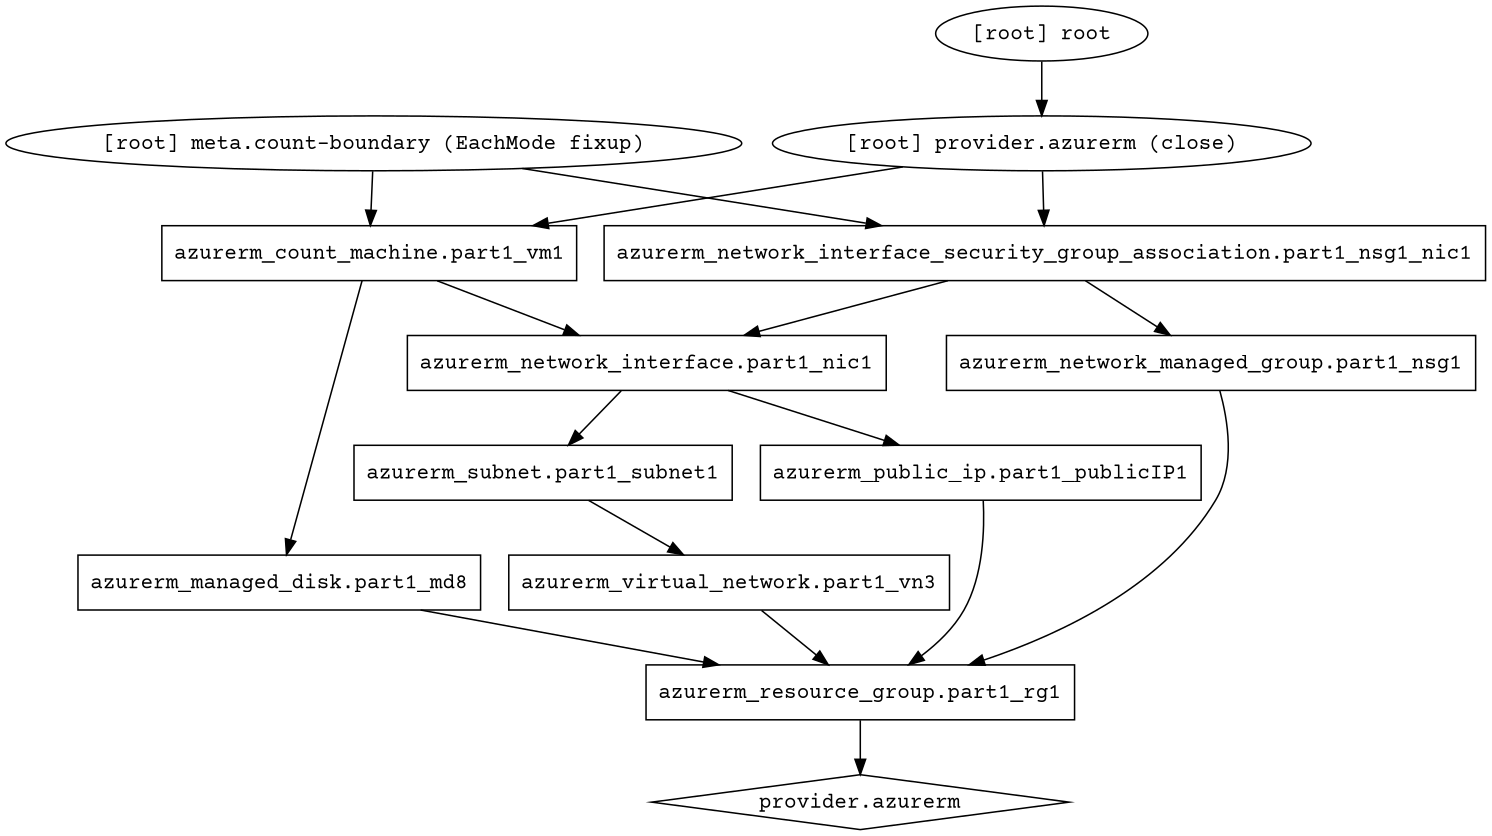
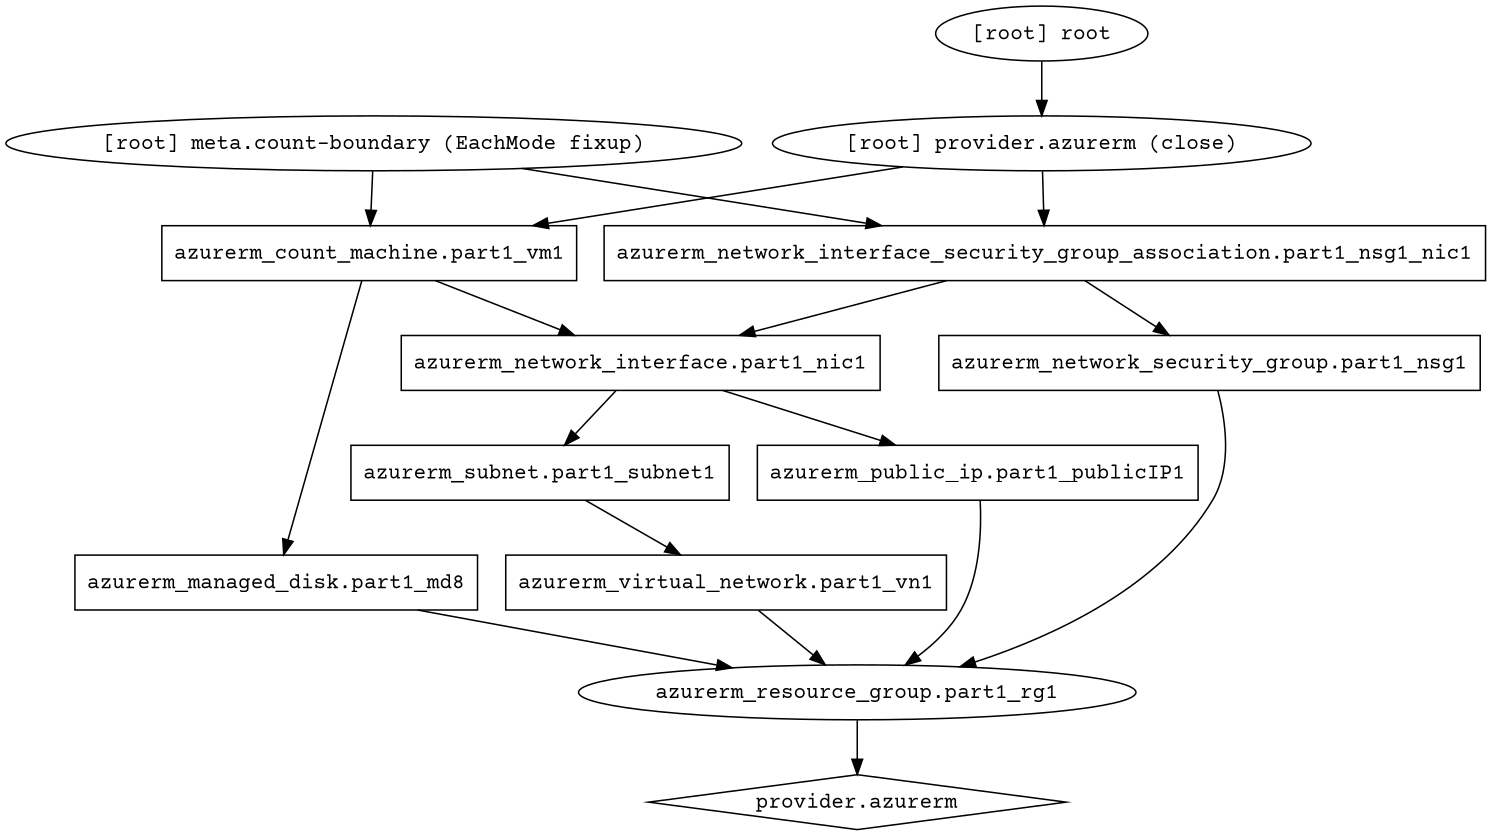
(1211, 363) -> (1210, 363)
(729, 583) -> (726, 583)
(860, 692) -> (857, 692)
